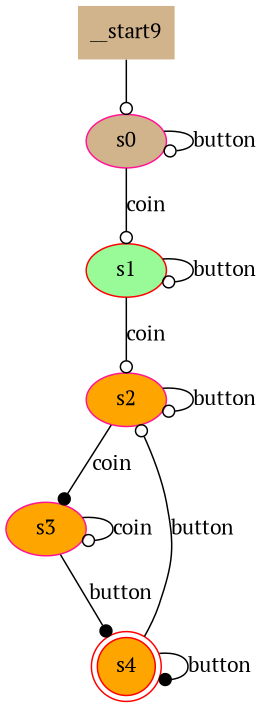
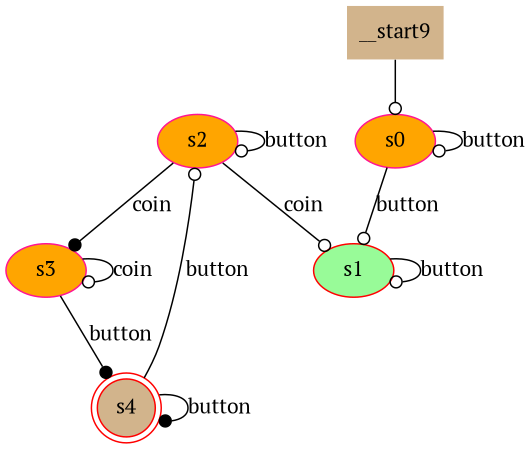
(126, 141) -> (395, 141)
(146, 206) -> (408, 206)
(126, 329) -> (271, 202)
(126, 667) -> (126, 408)
